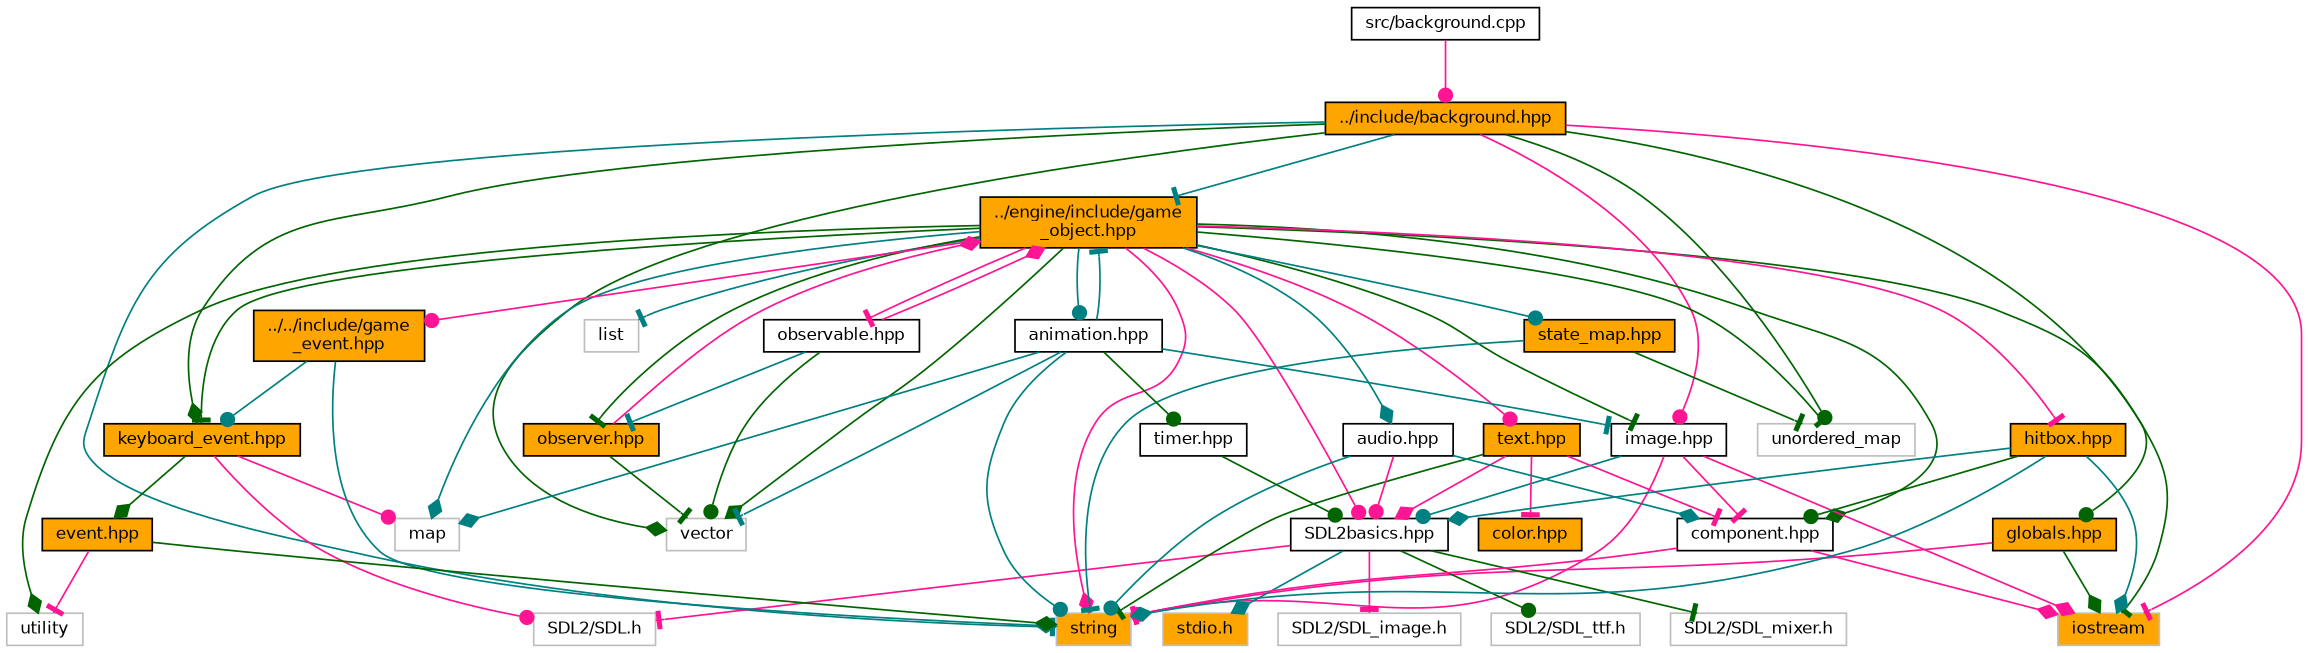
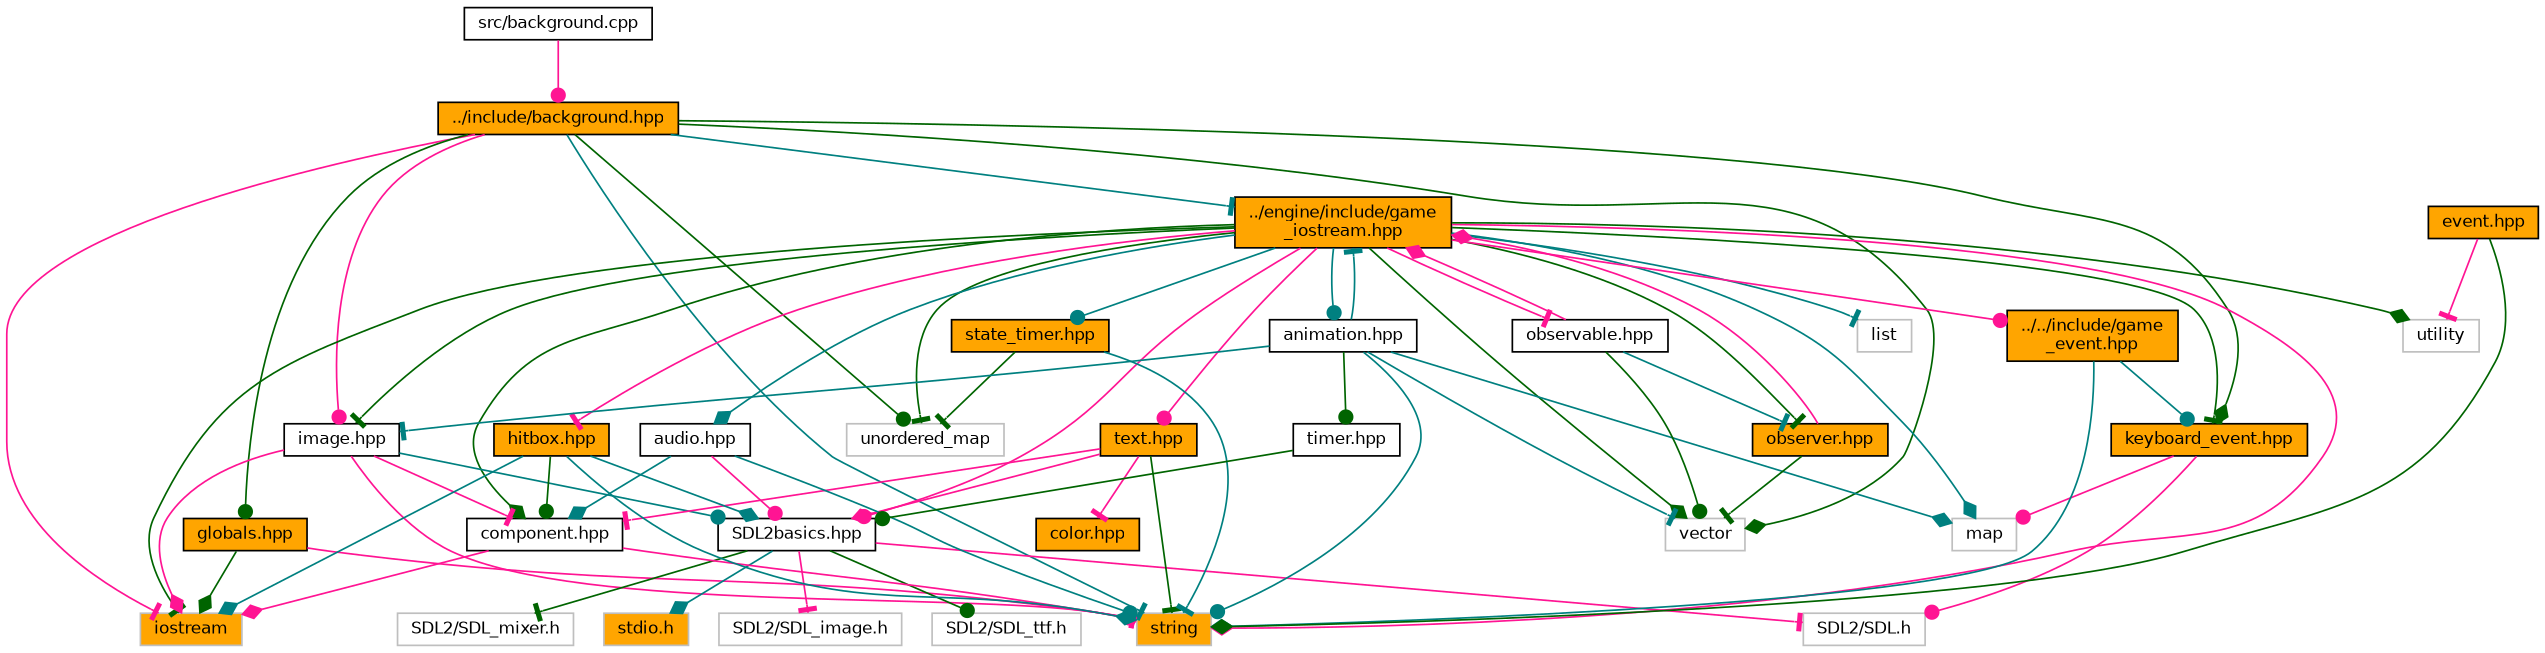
(1089, 222) -> (1343, 222)
(1599, 336) -> (1030, 336)
(158, 480) -> none
